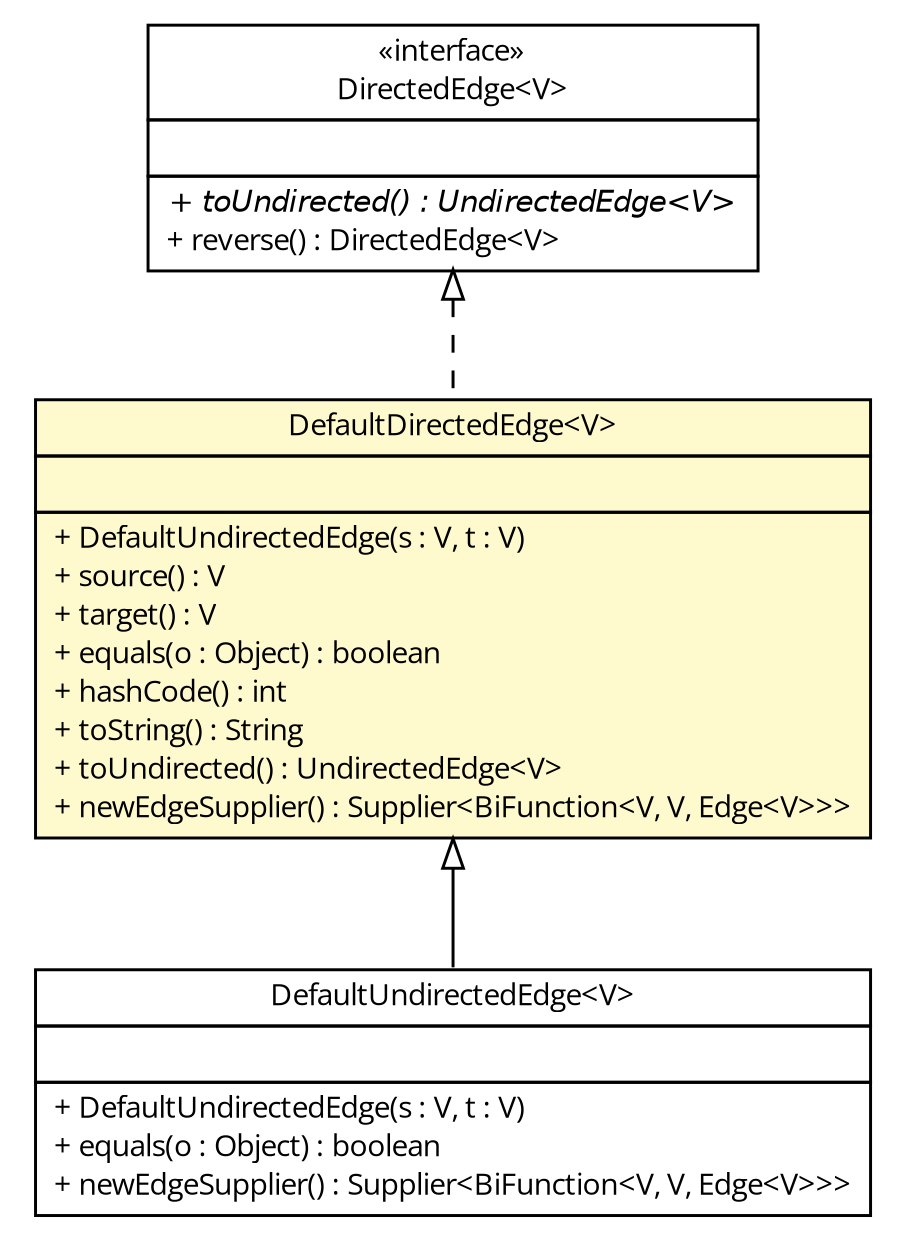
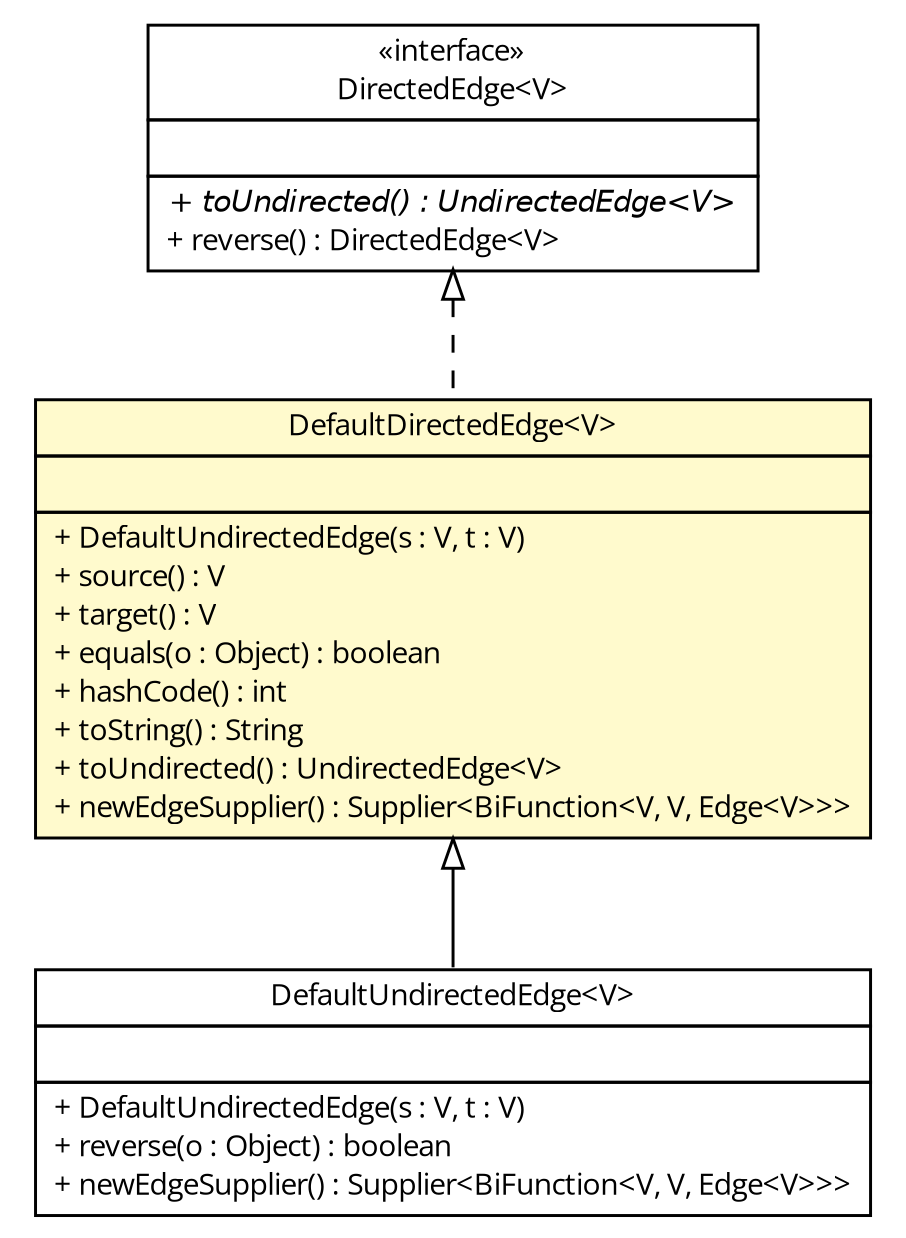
(249, 1147) -> (253, 1147)
